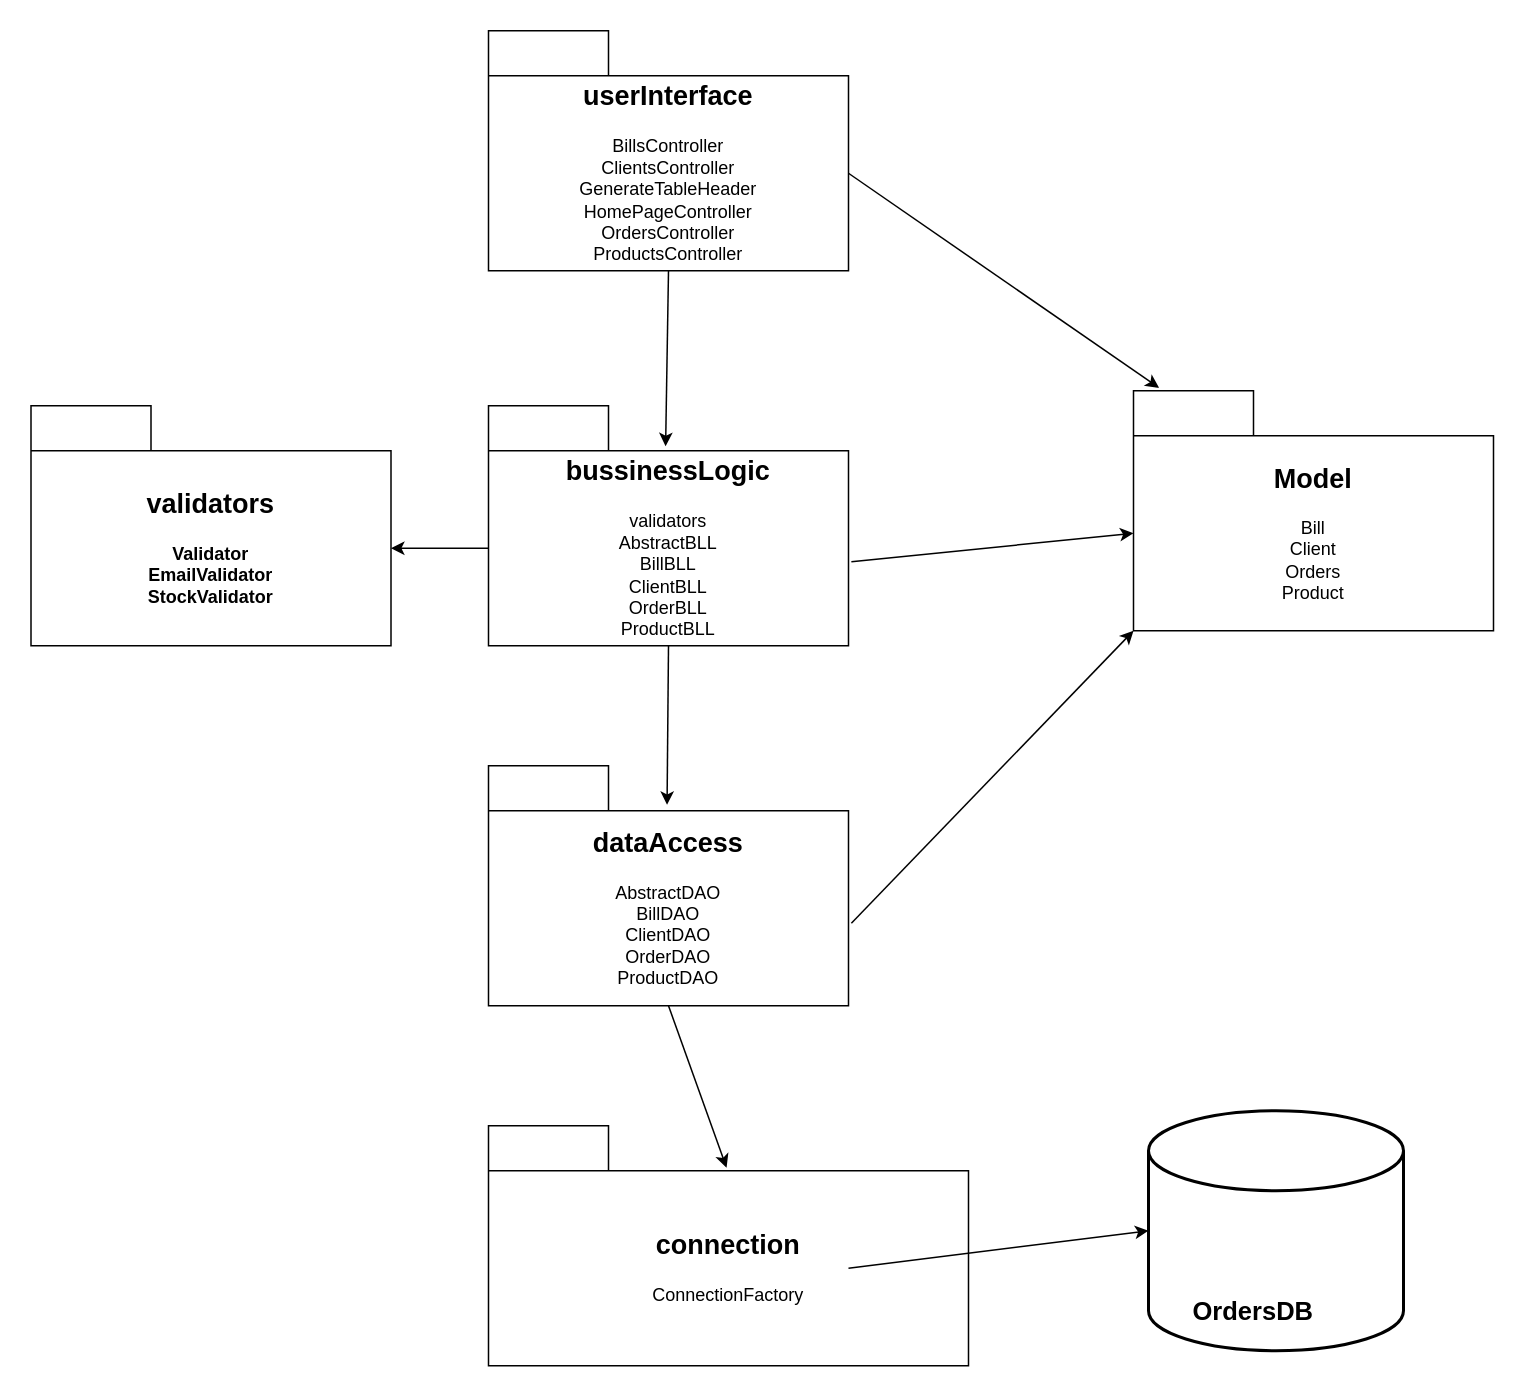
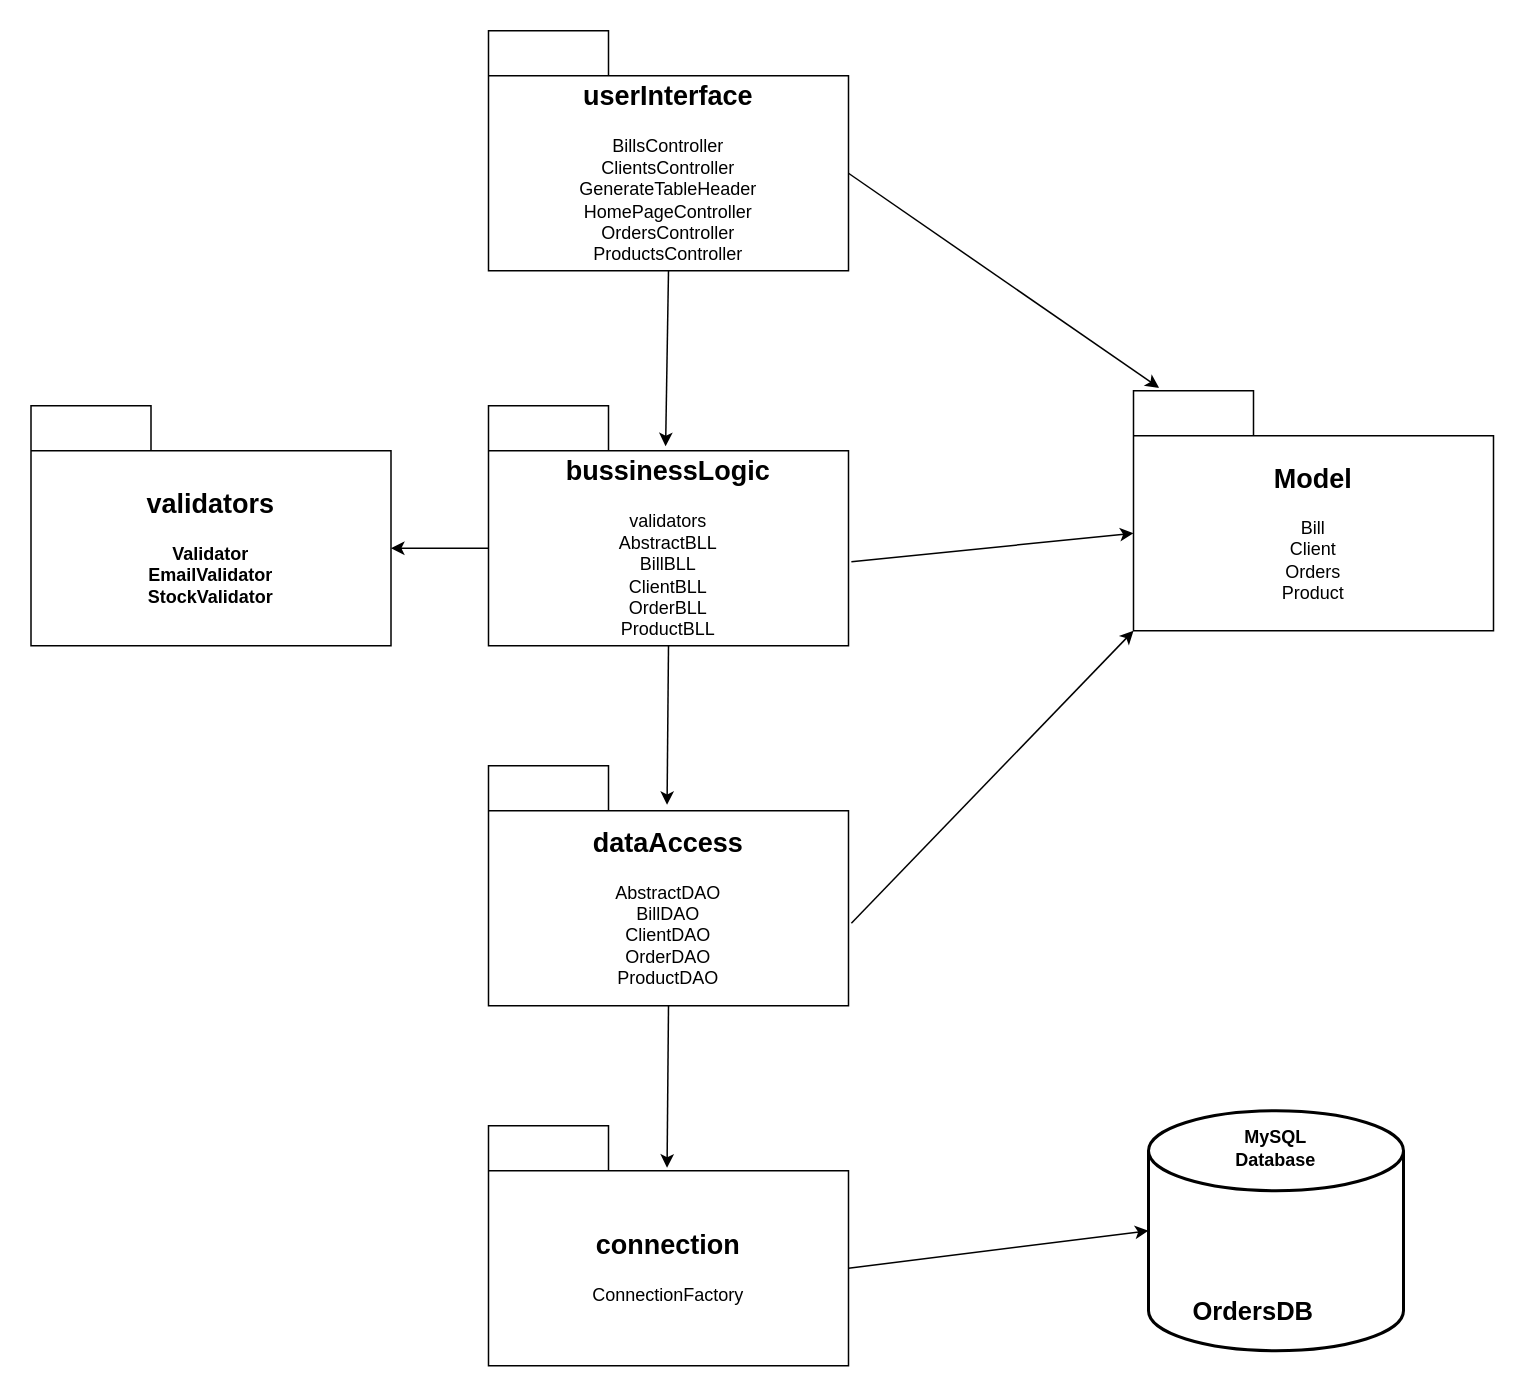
none -> (1276, 1148)
(728, 1246) -> (668, 1246)
